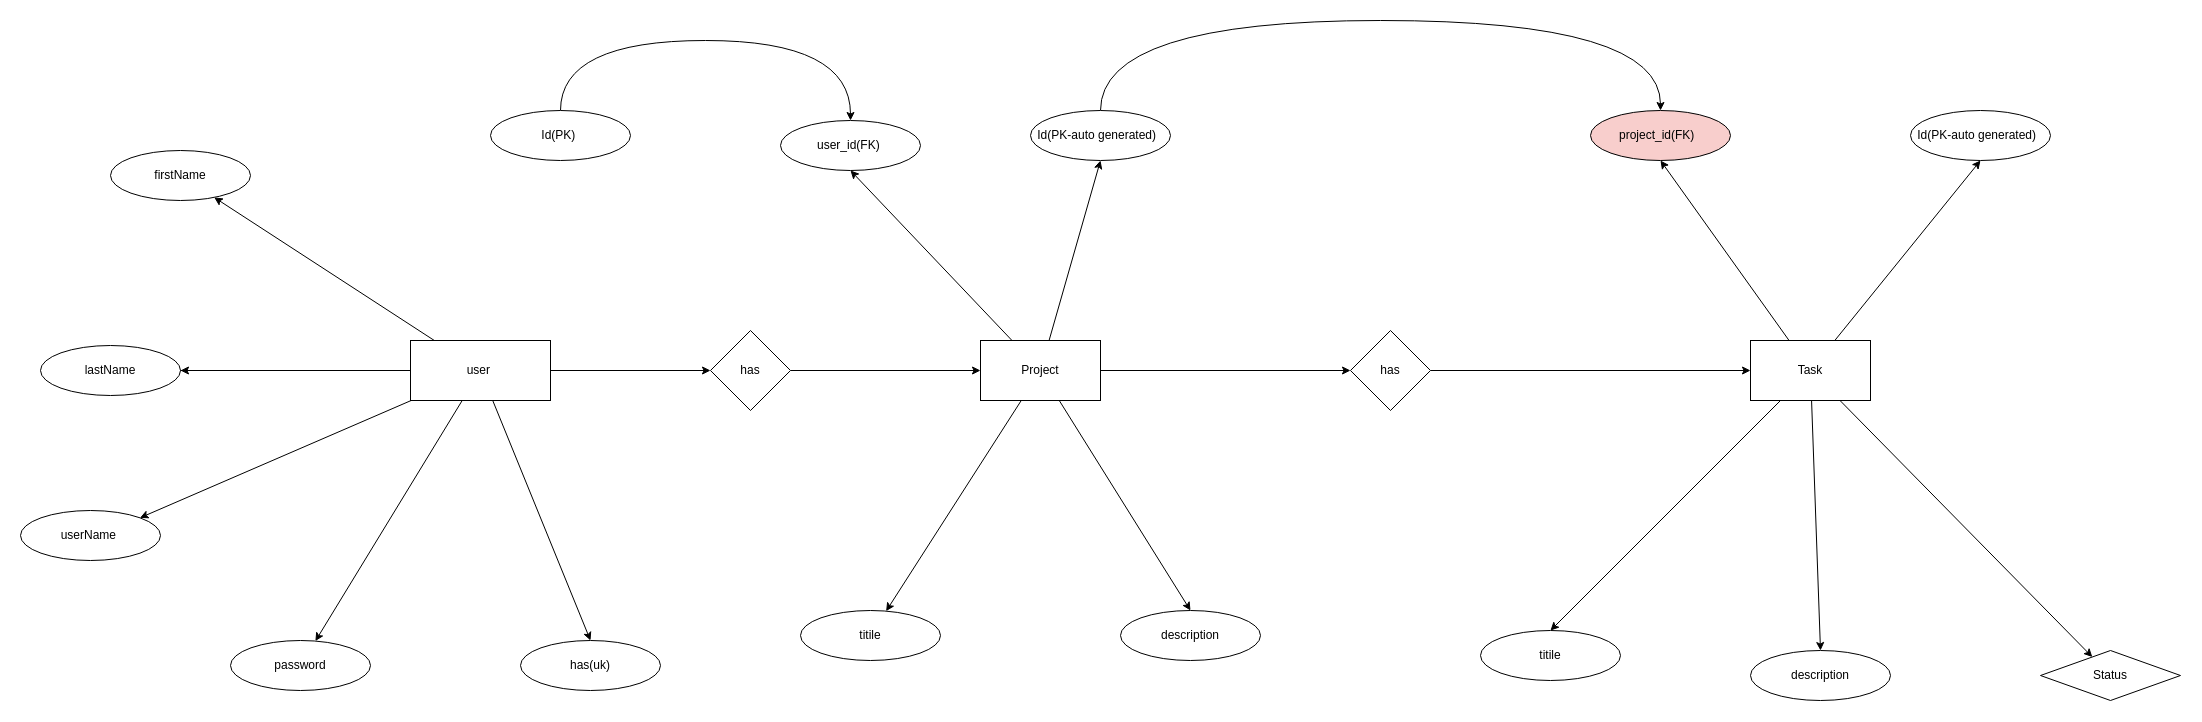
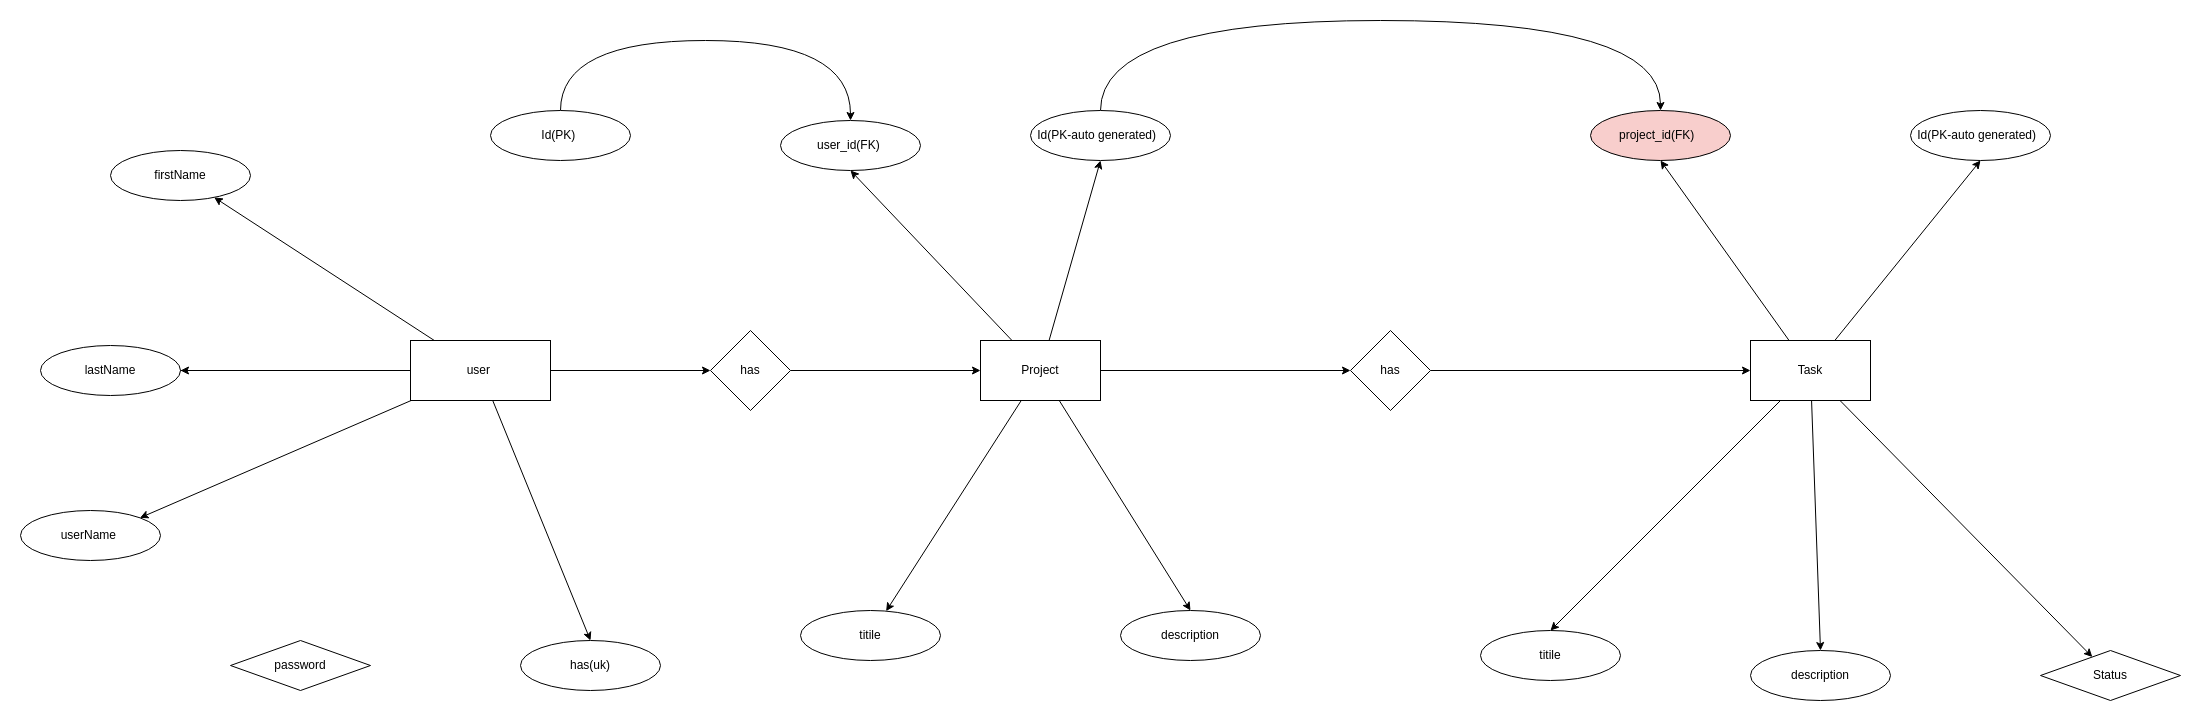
(391, 518) -> none
(301, 666) -> (301, 666)
